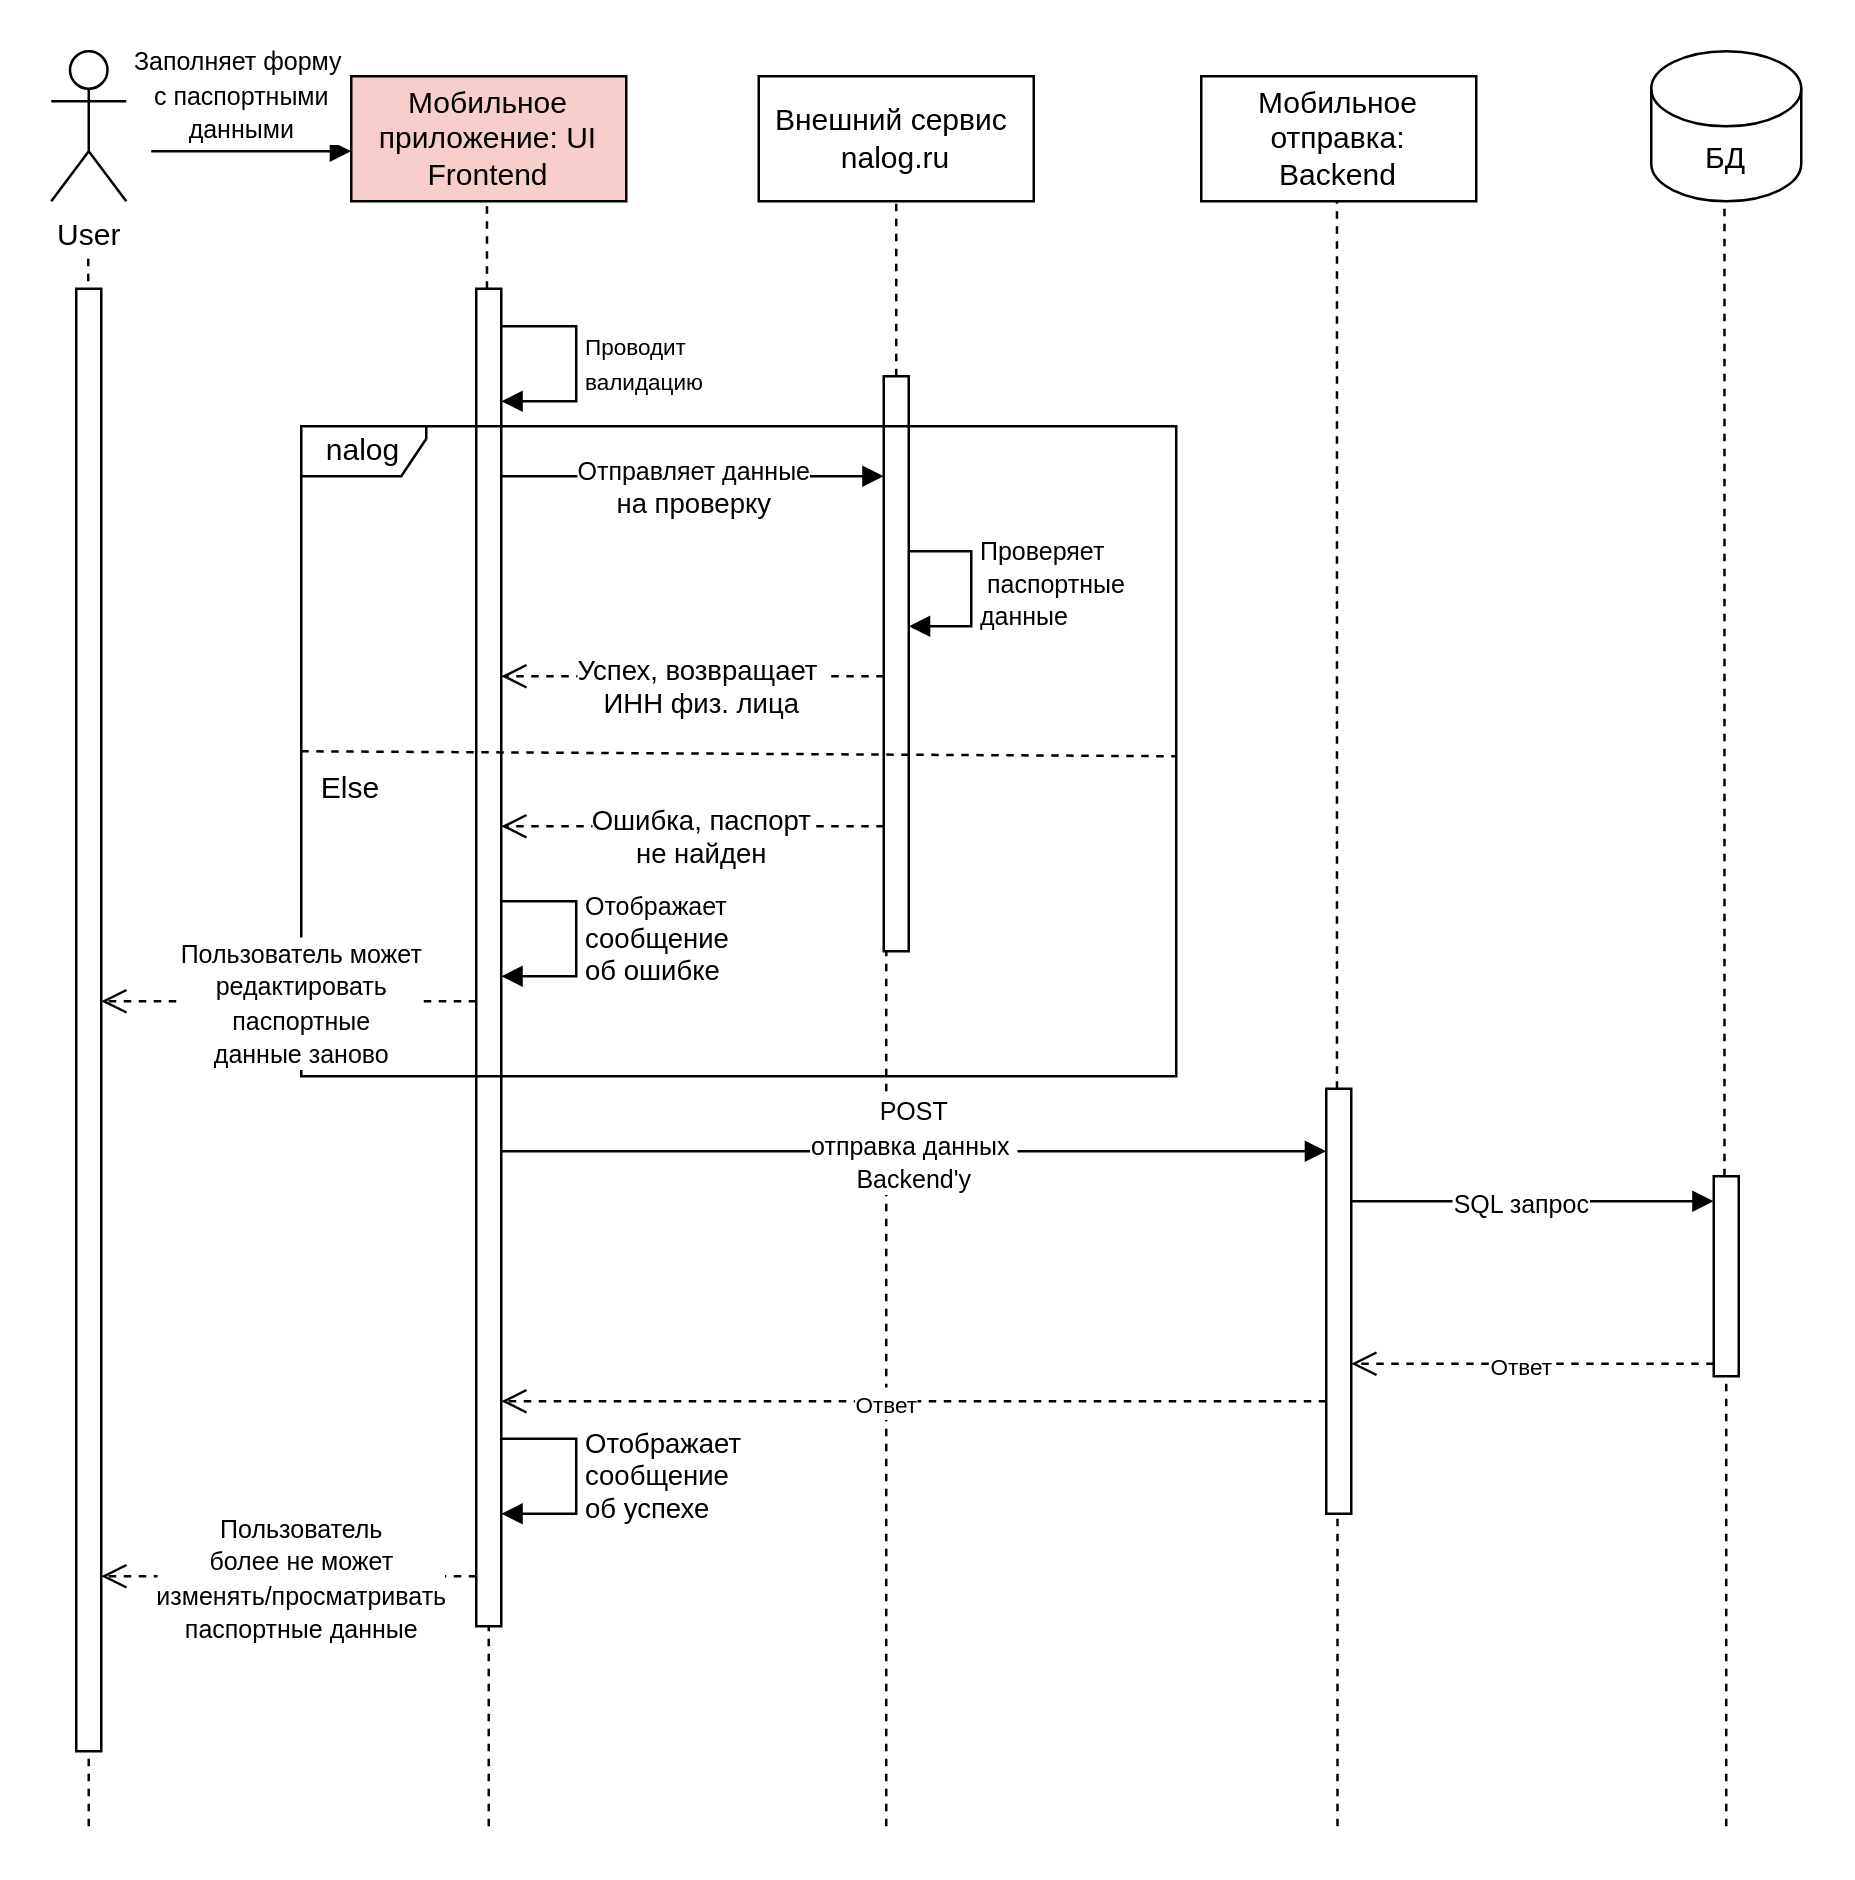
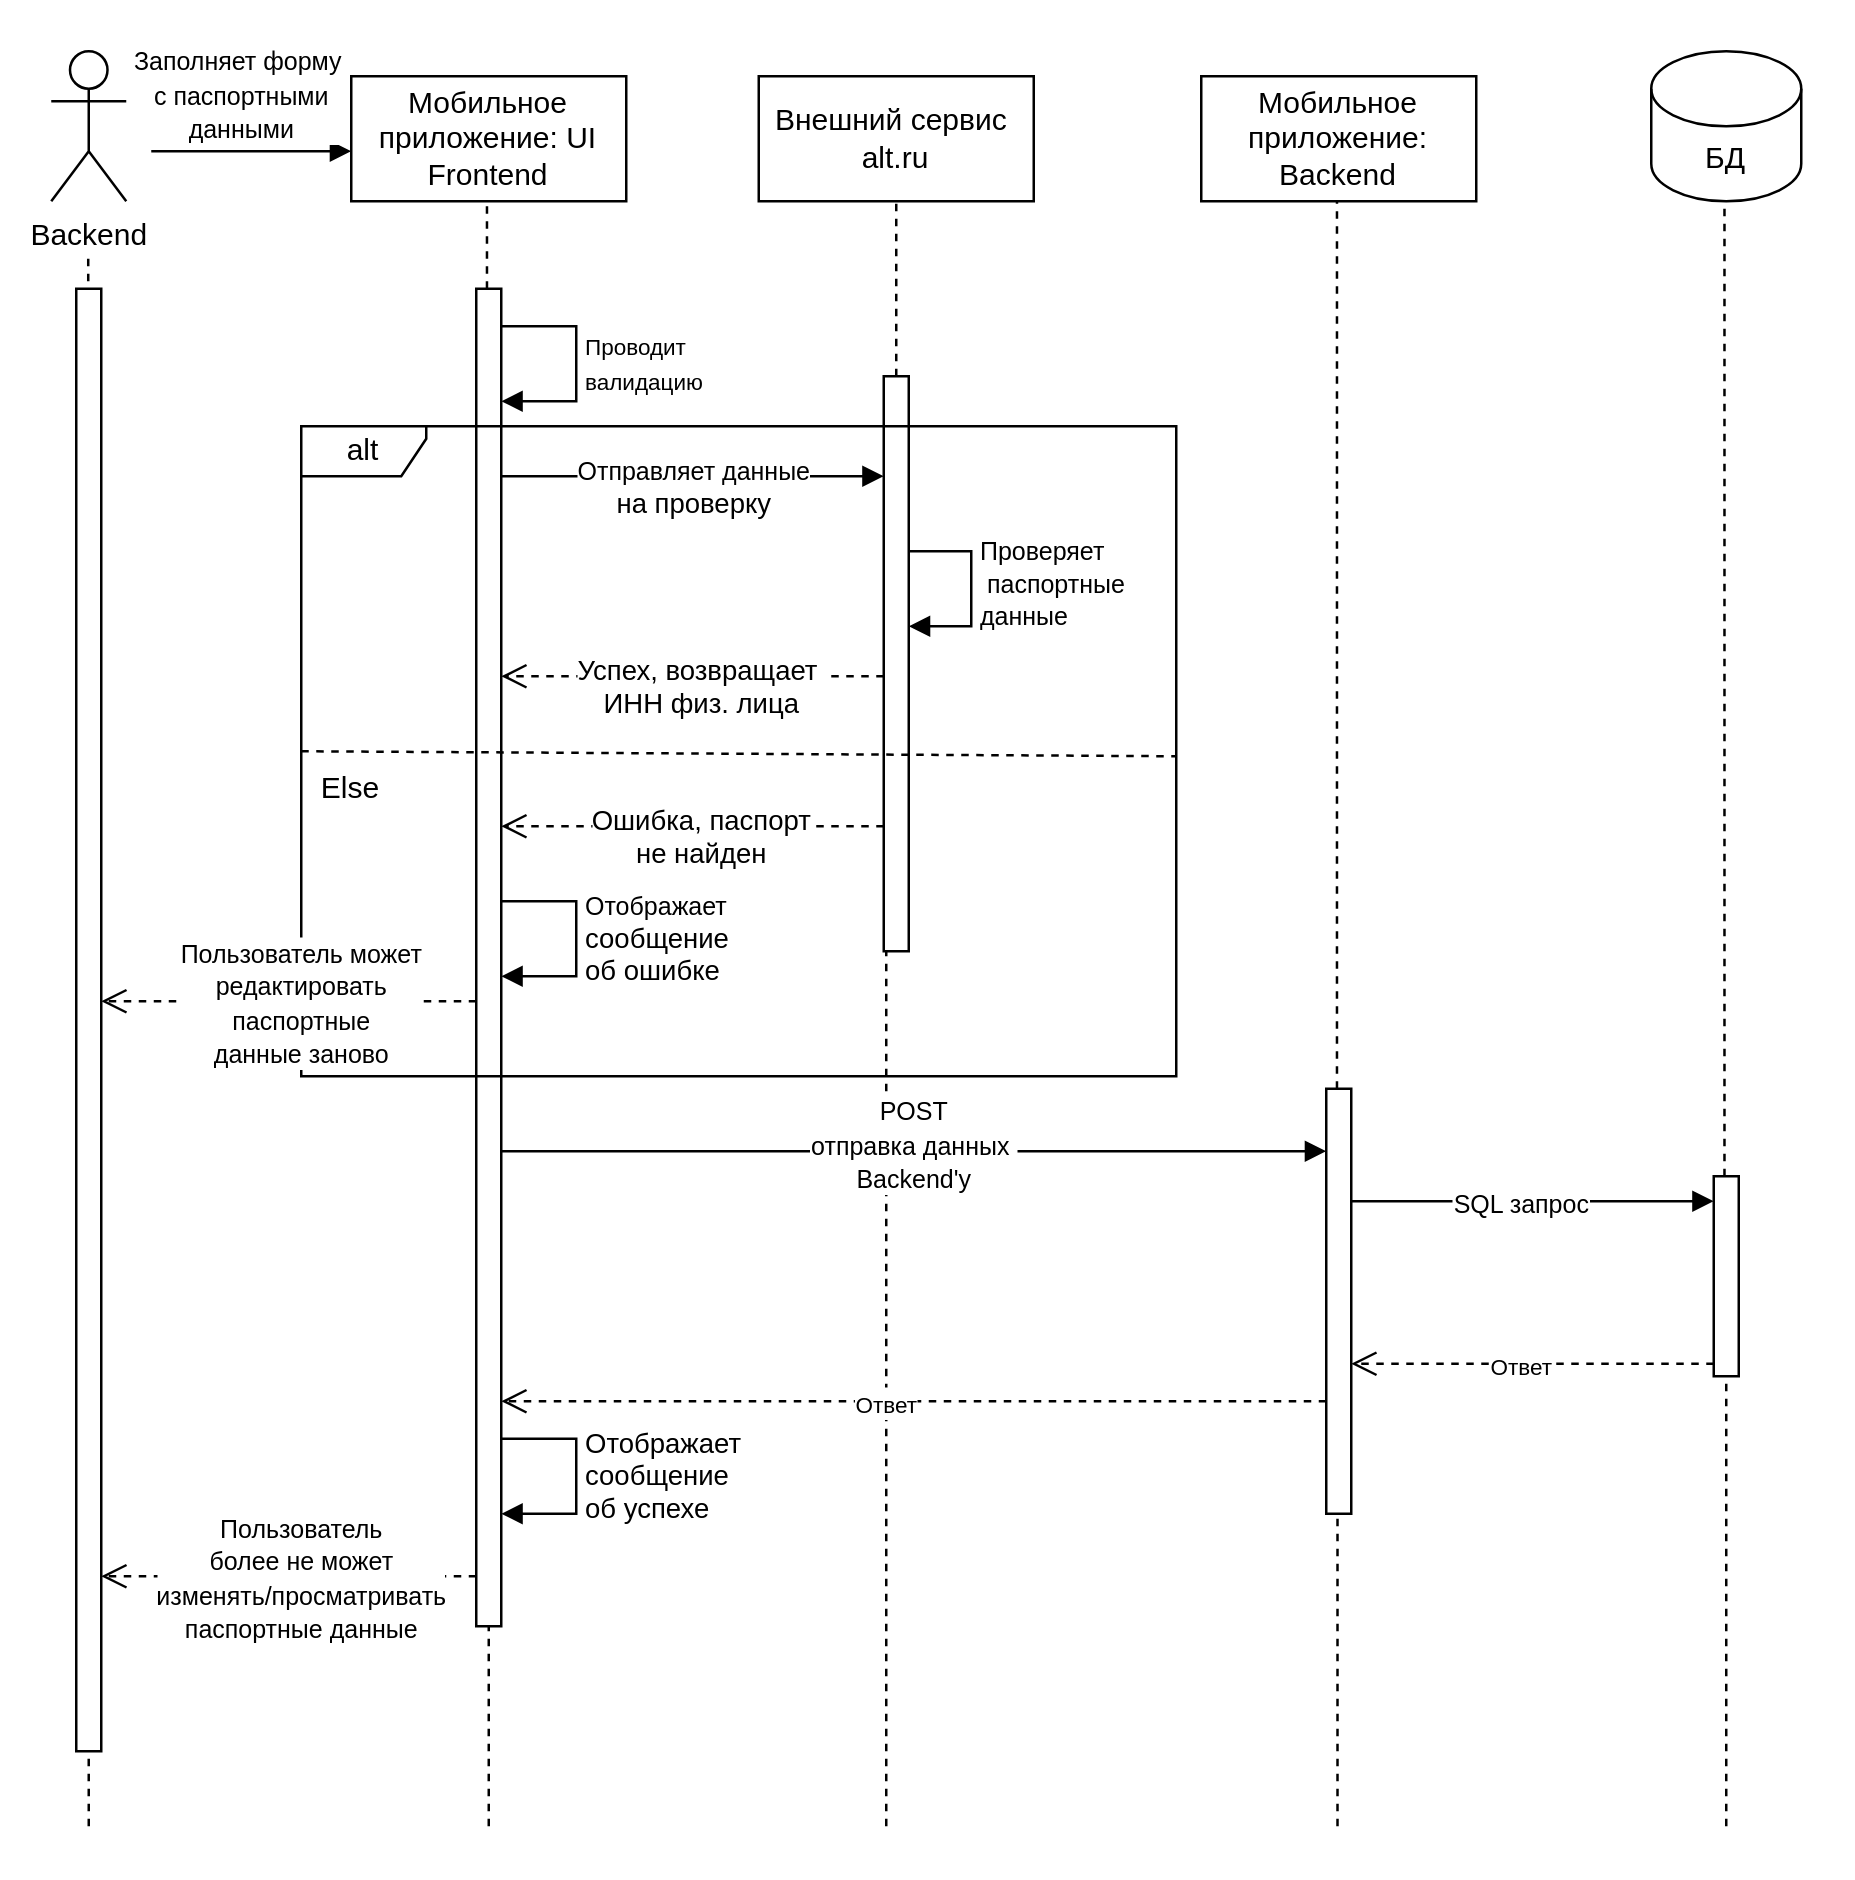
(489, 139) -> (489, 139)
(896, 139) -> (896, 139)
(1339, 139) -> (1339, 139)
(90, 237) -> (90, 237)
(364, 451) -> (364, 451)
